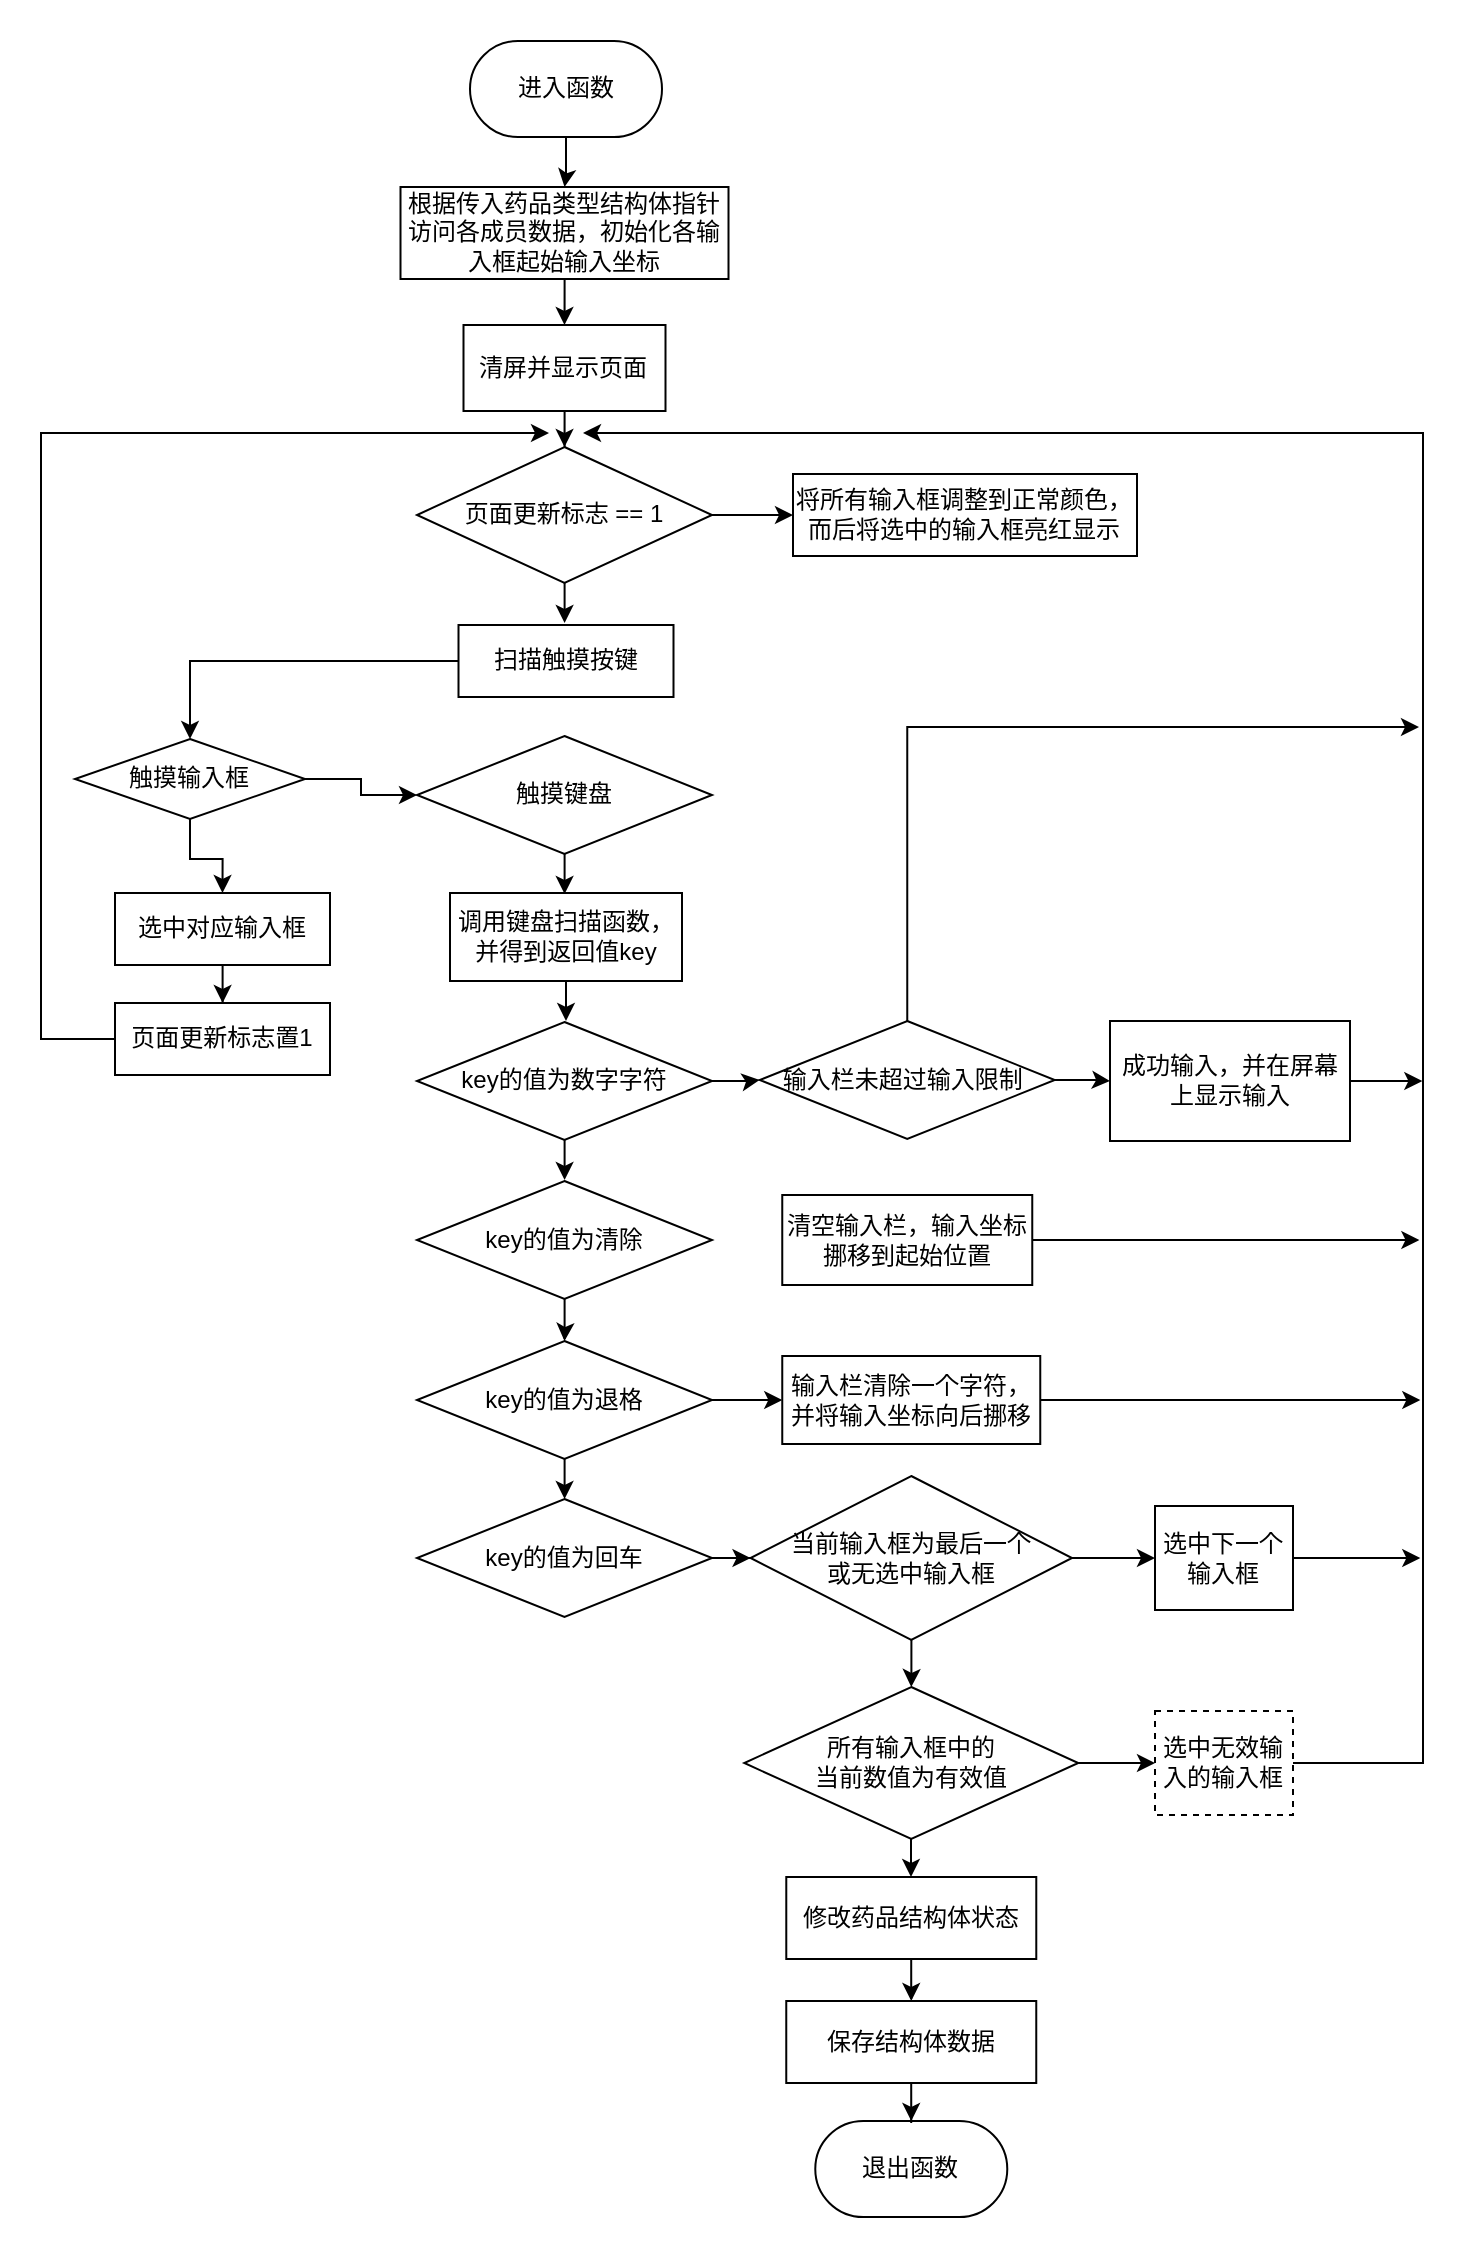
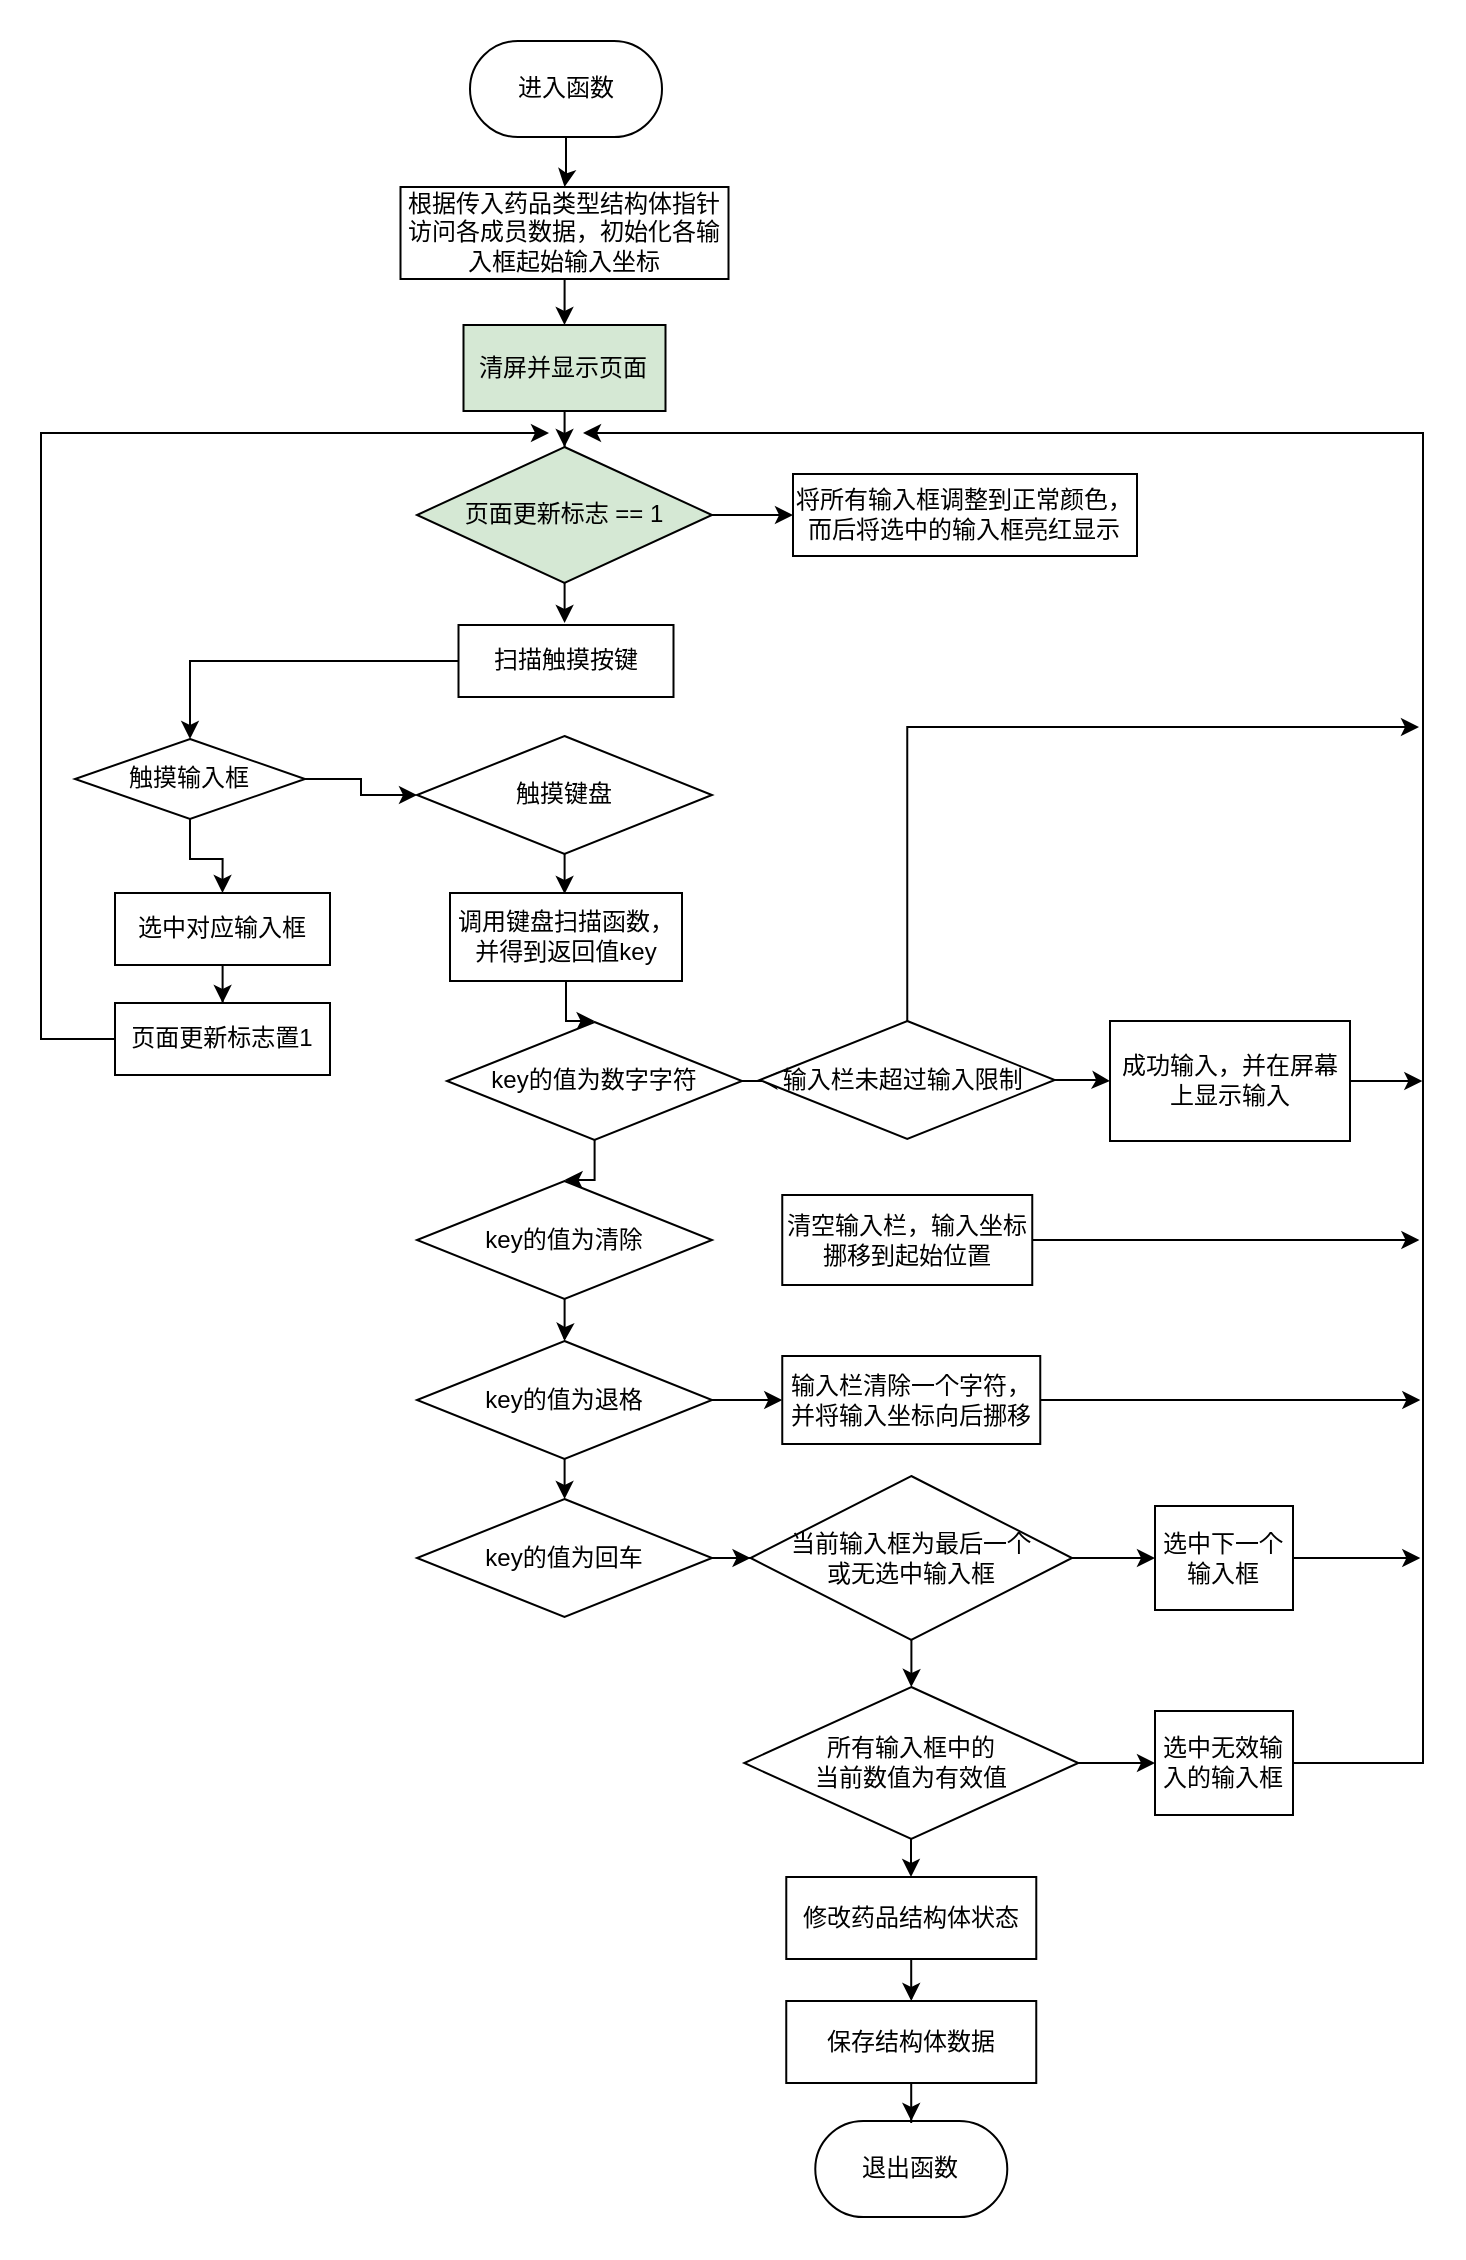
(565, 368) -> (565, 368)
(565, 515) -> (565, 515)
(565, 1081) -> (595, 1081)
(1224, 1763) -> (1224, 1763)
